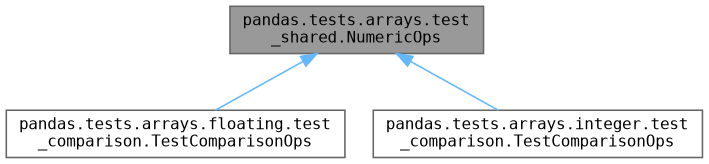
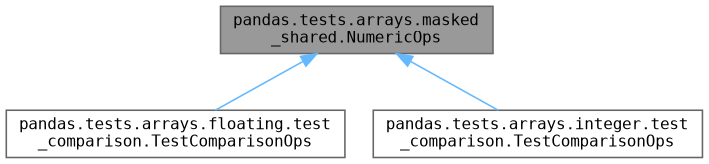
(357, 30) -> (357, 30)
